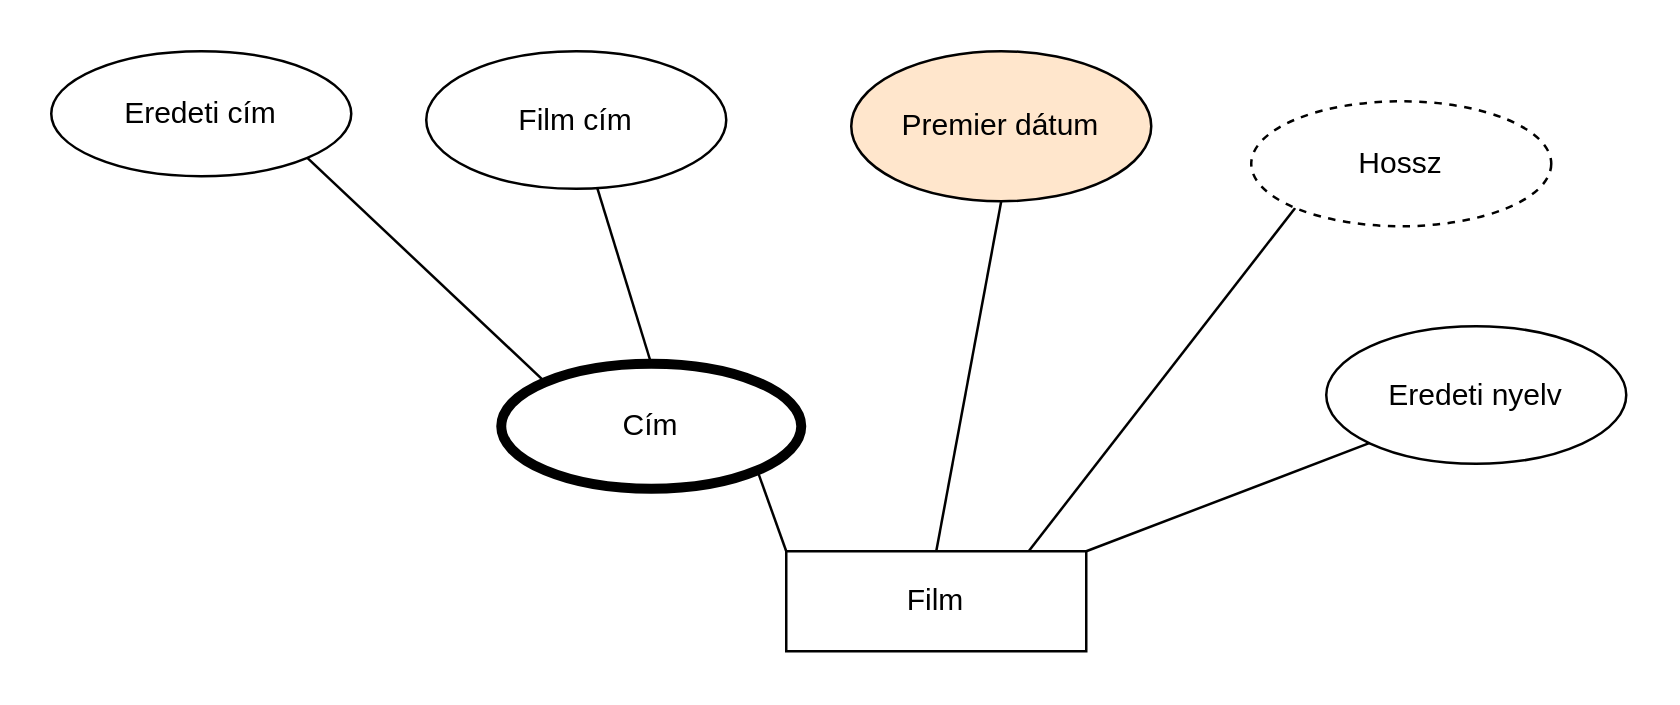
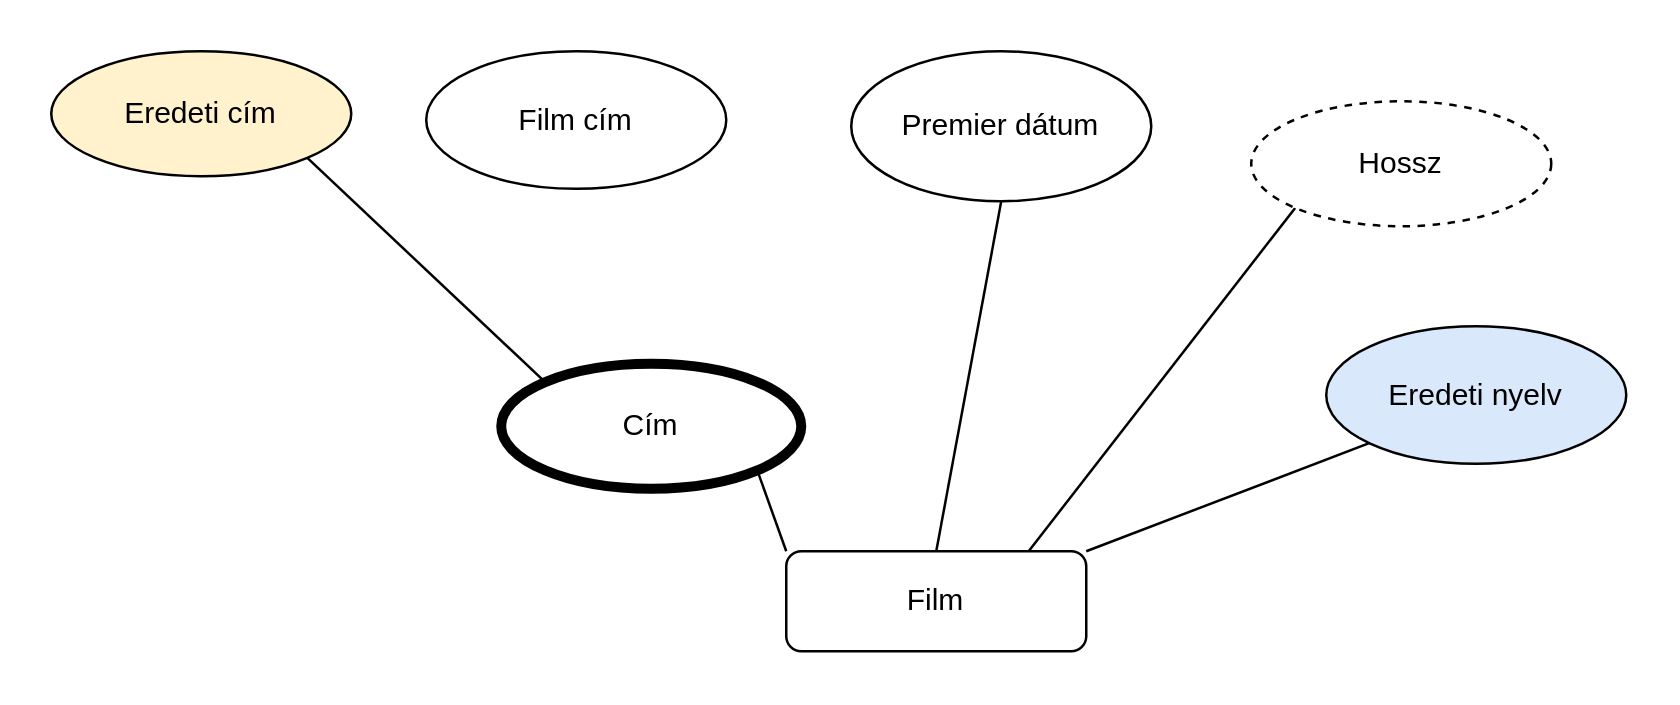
(201, 114) -> (201, 114)
(1001, 126) -> (1001, 126)
(624, 274) -> none
(1476, 395) -> (1476, 395)
(936, 601) -> (936, 601)
